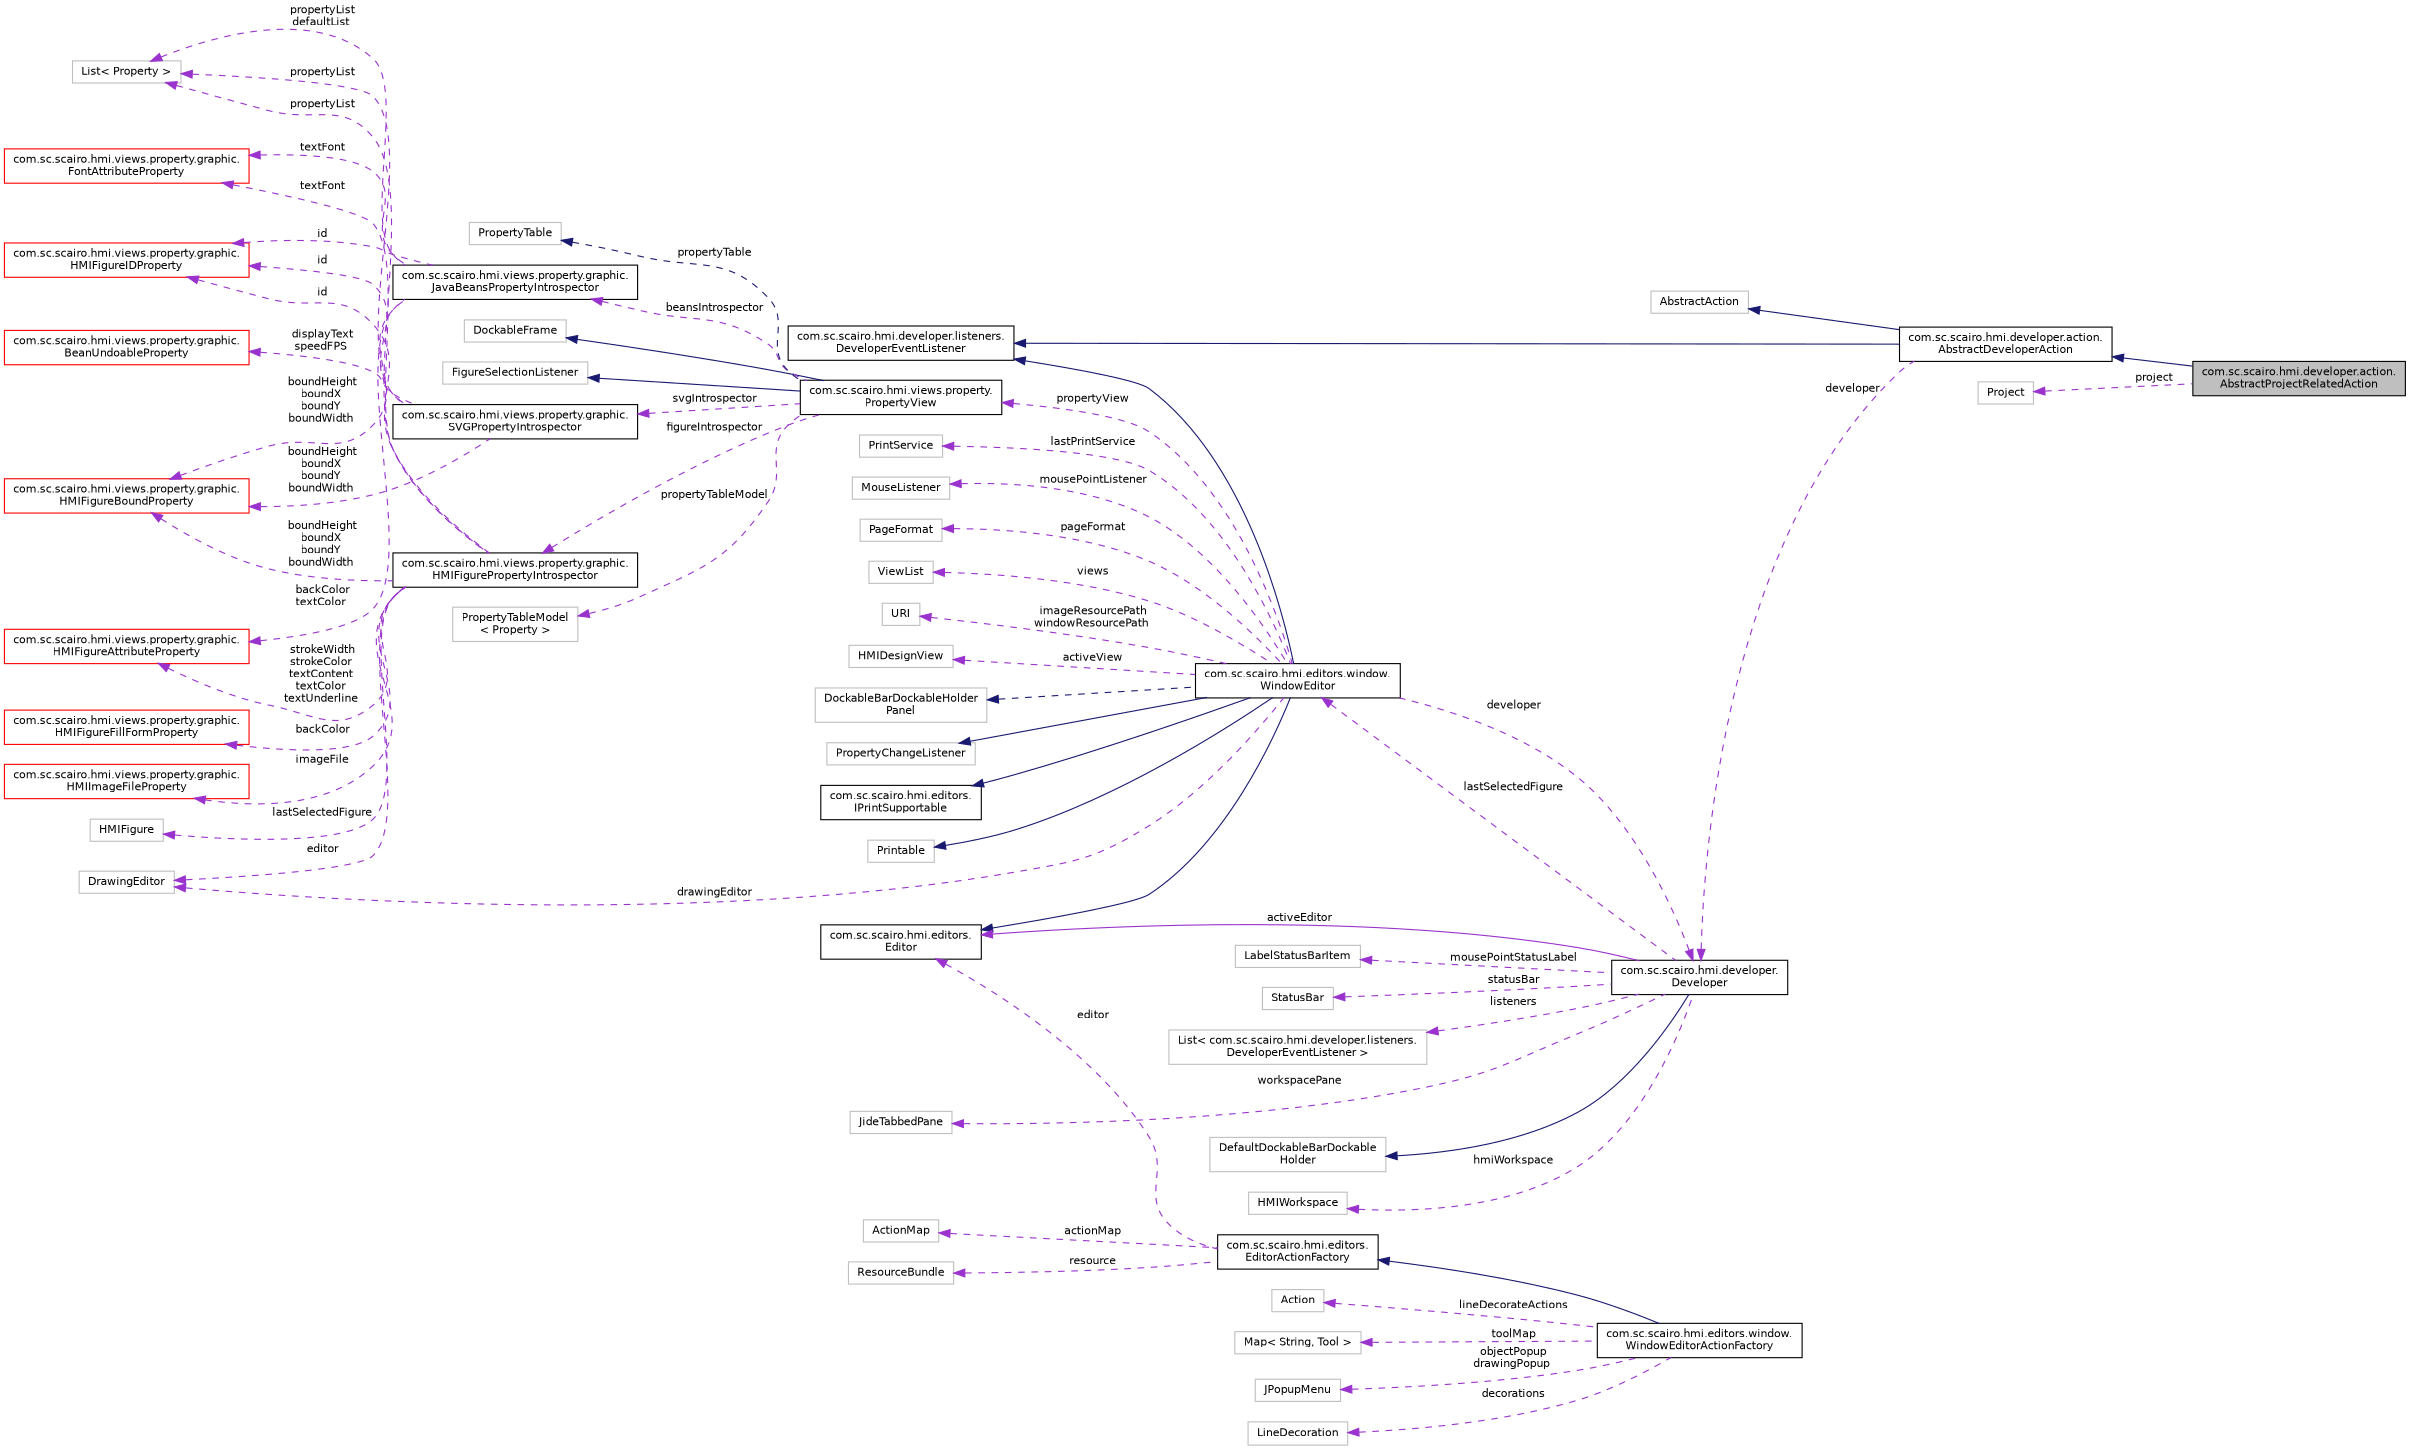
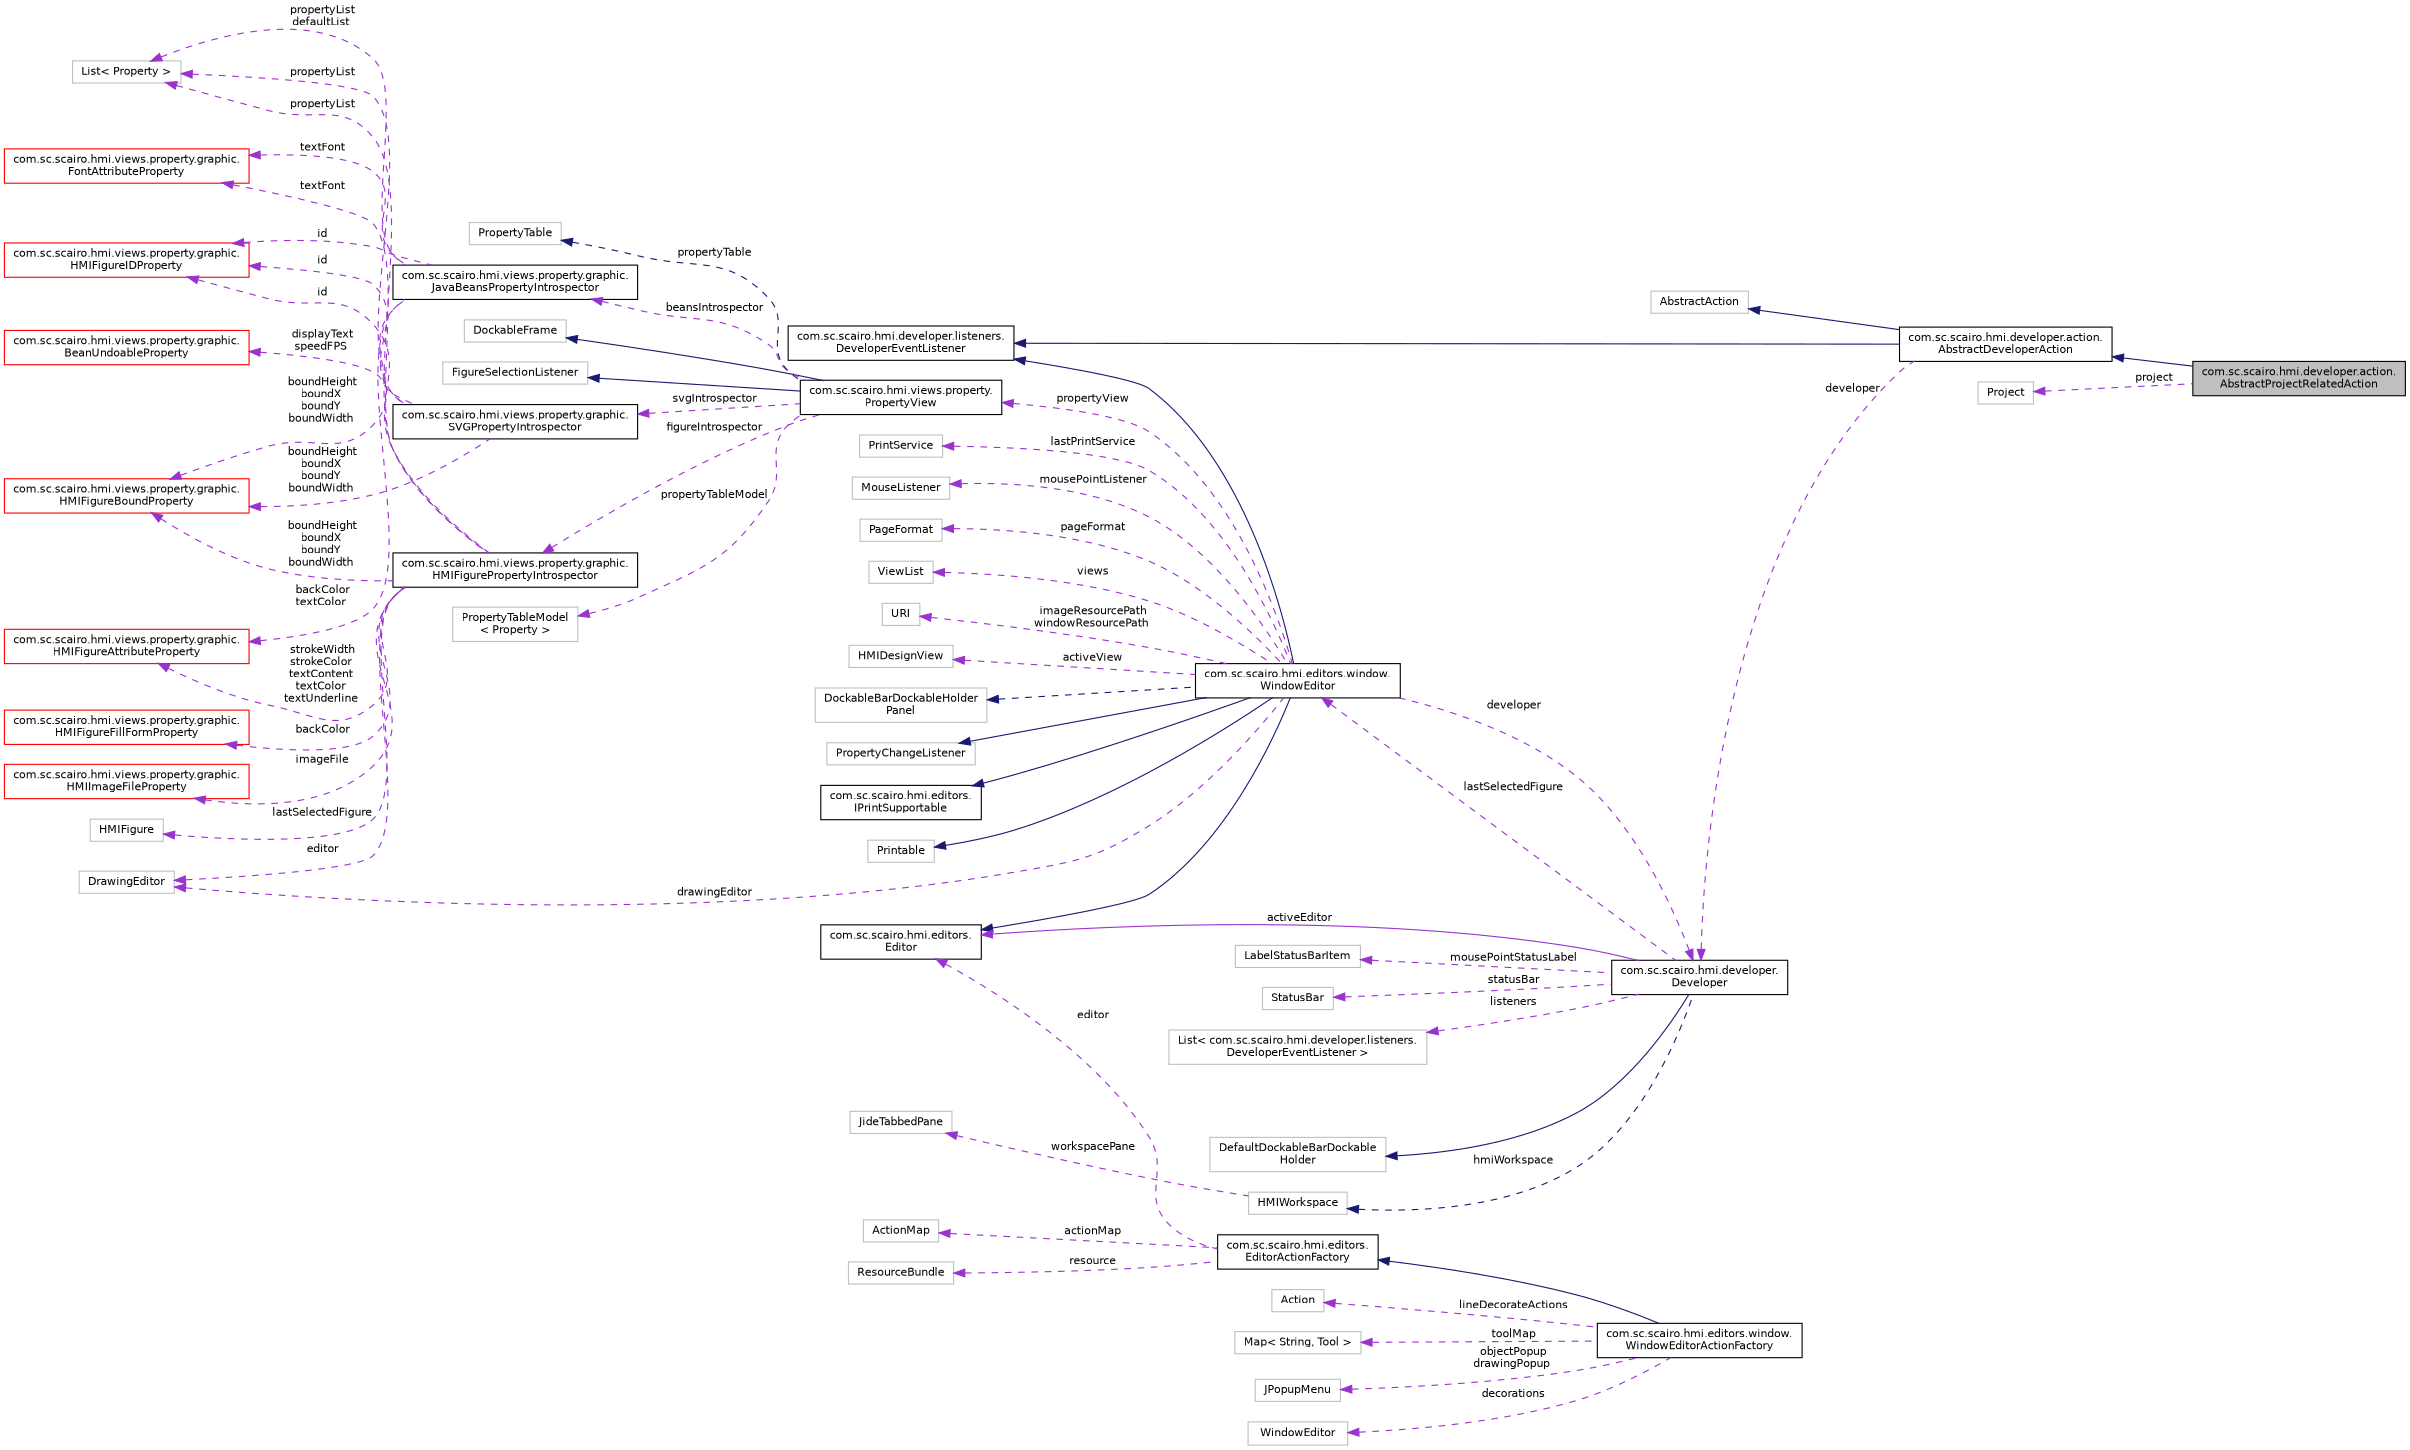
(1324, 1104) -> (1102, 1169)
(1571, 1170) -> (1571, 1170)
(1298, 1433) -> (1298, 1433)
